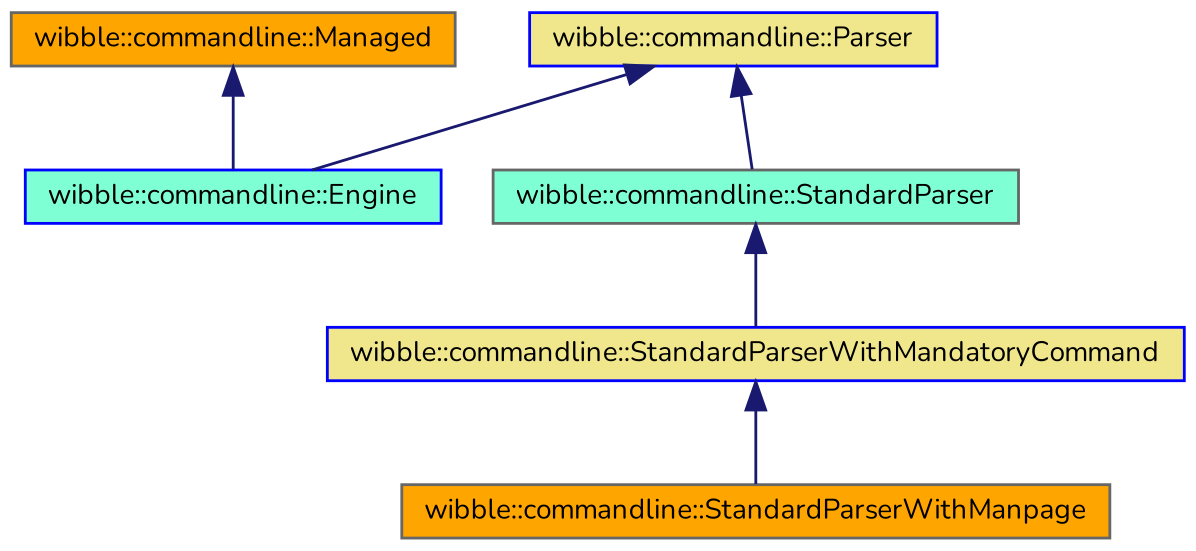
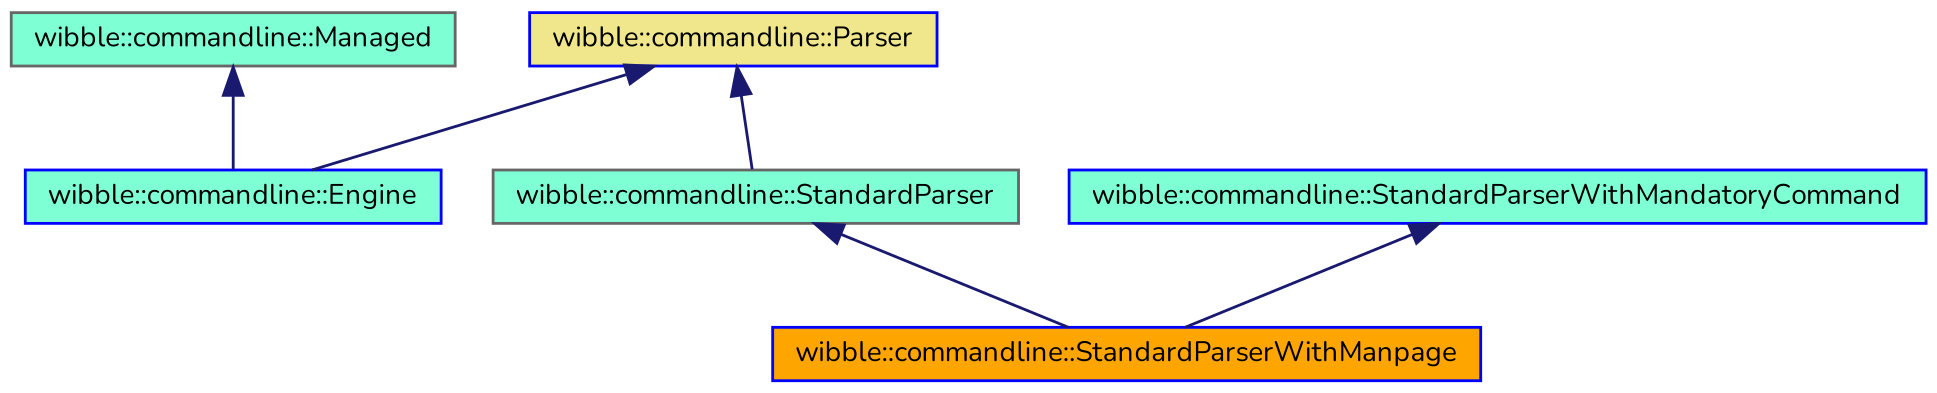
(233, 39) -> (233, 39)
(756, 290) -> (954, 281)
(756, 354) -> (1498, 197)
(756, 511) -> (1127, 354)
